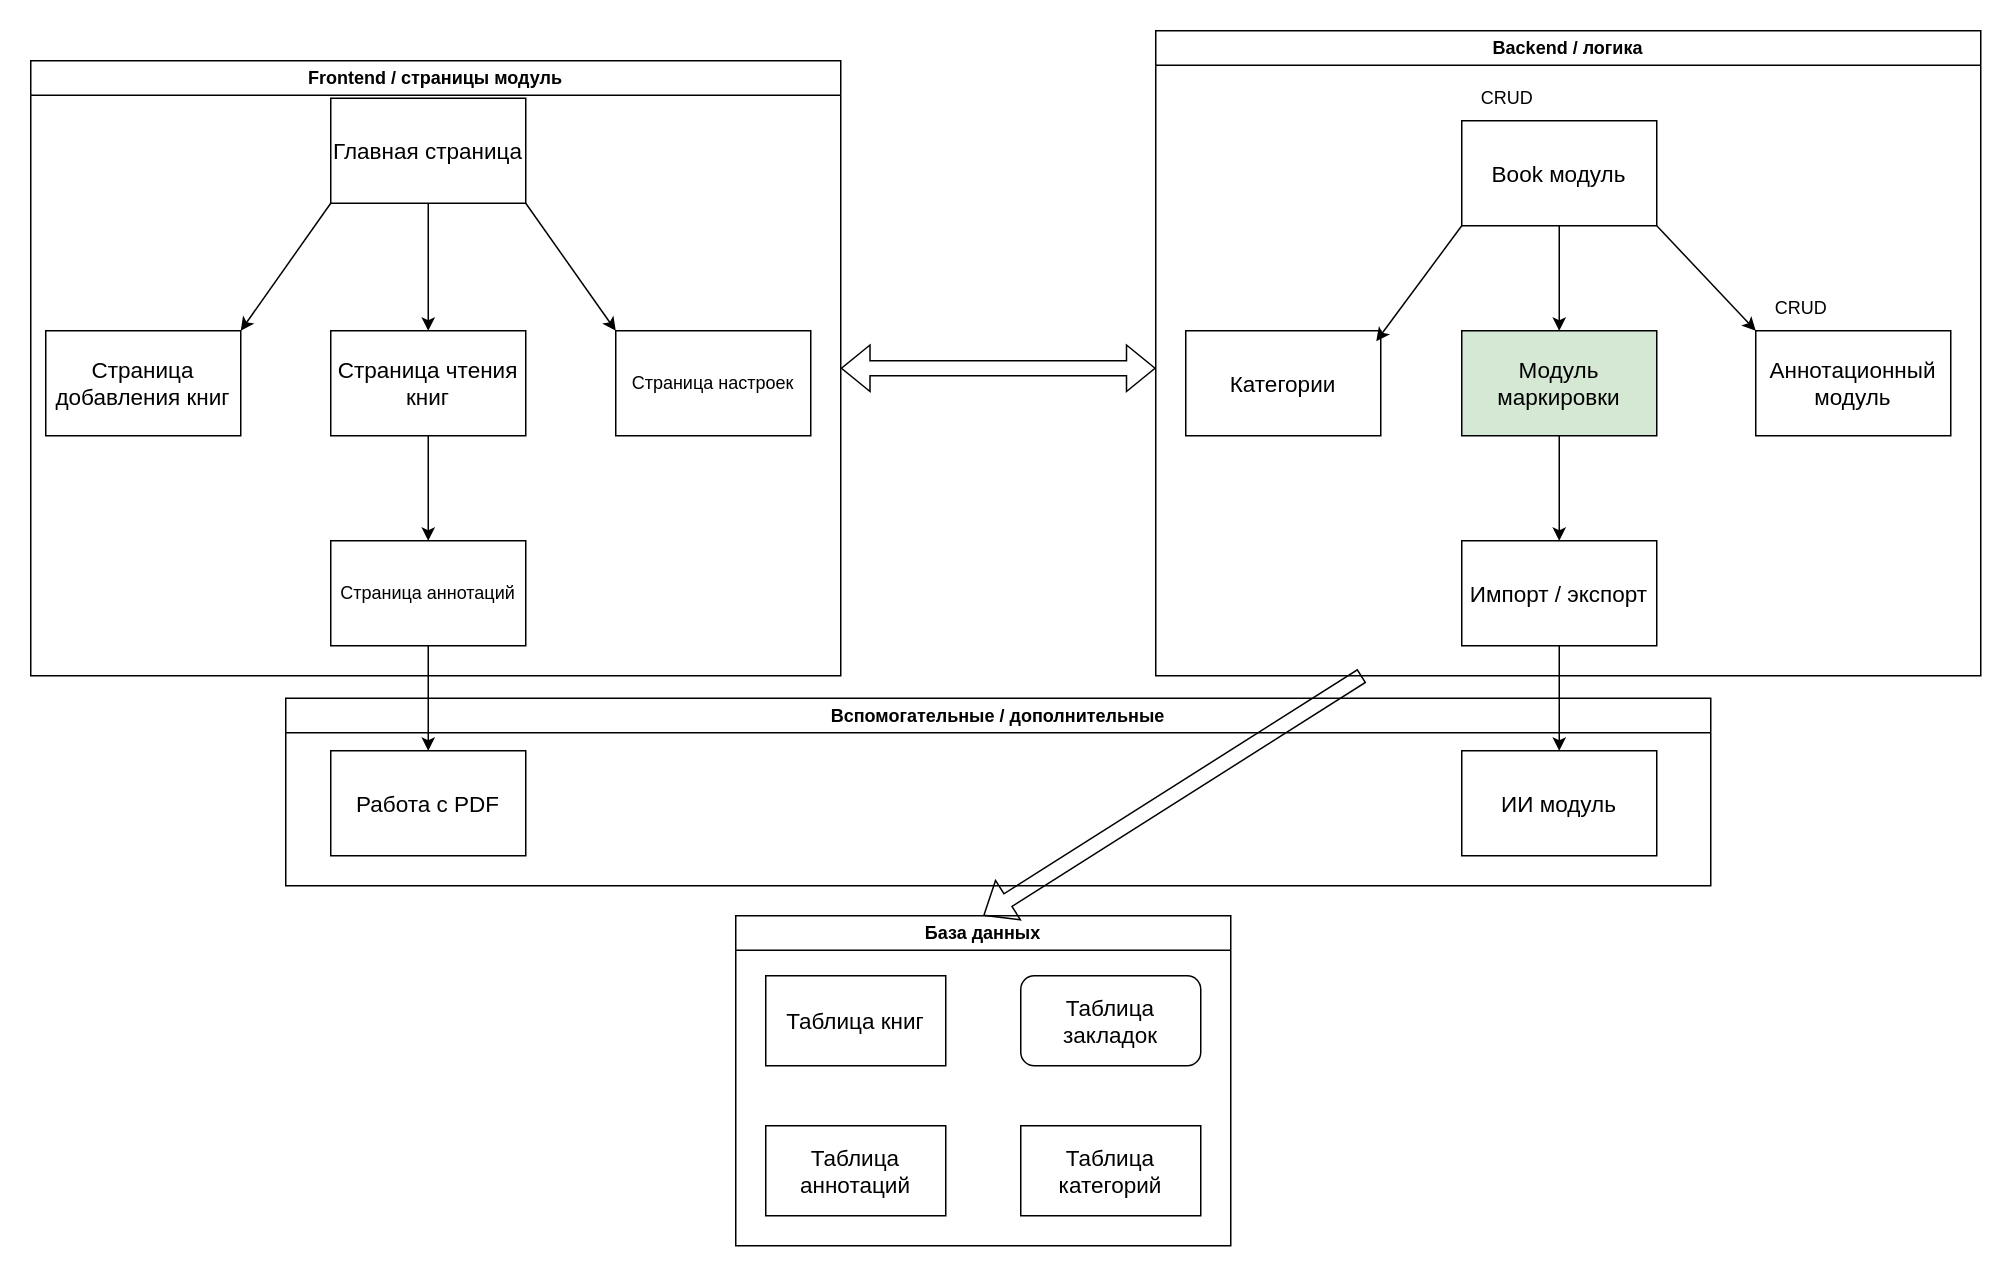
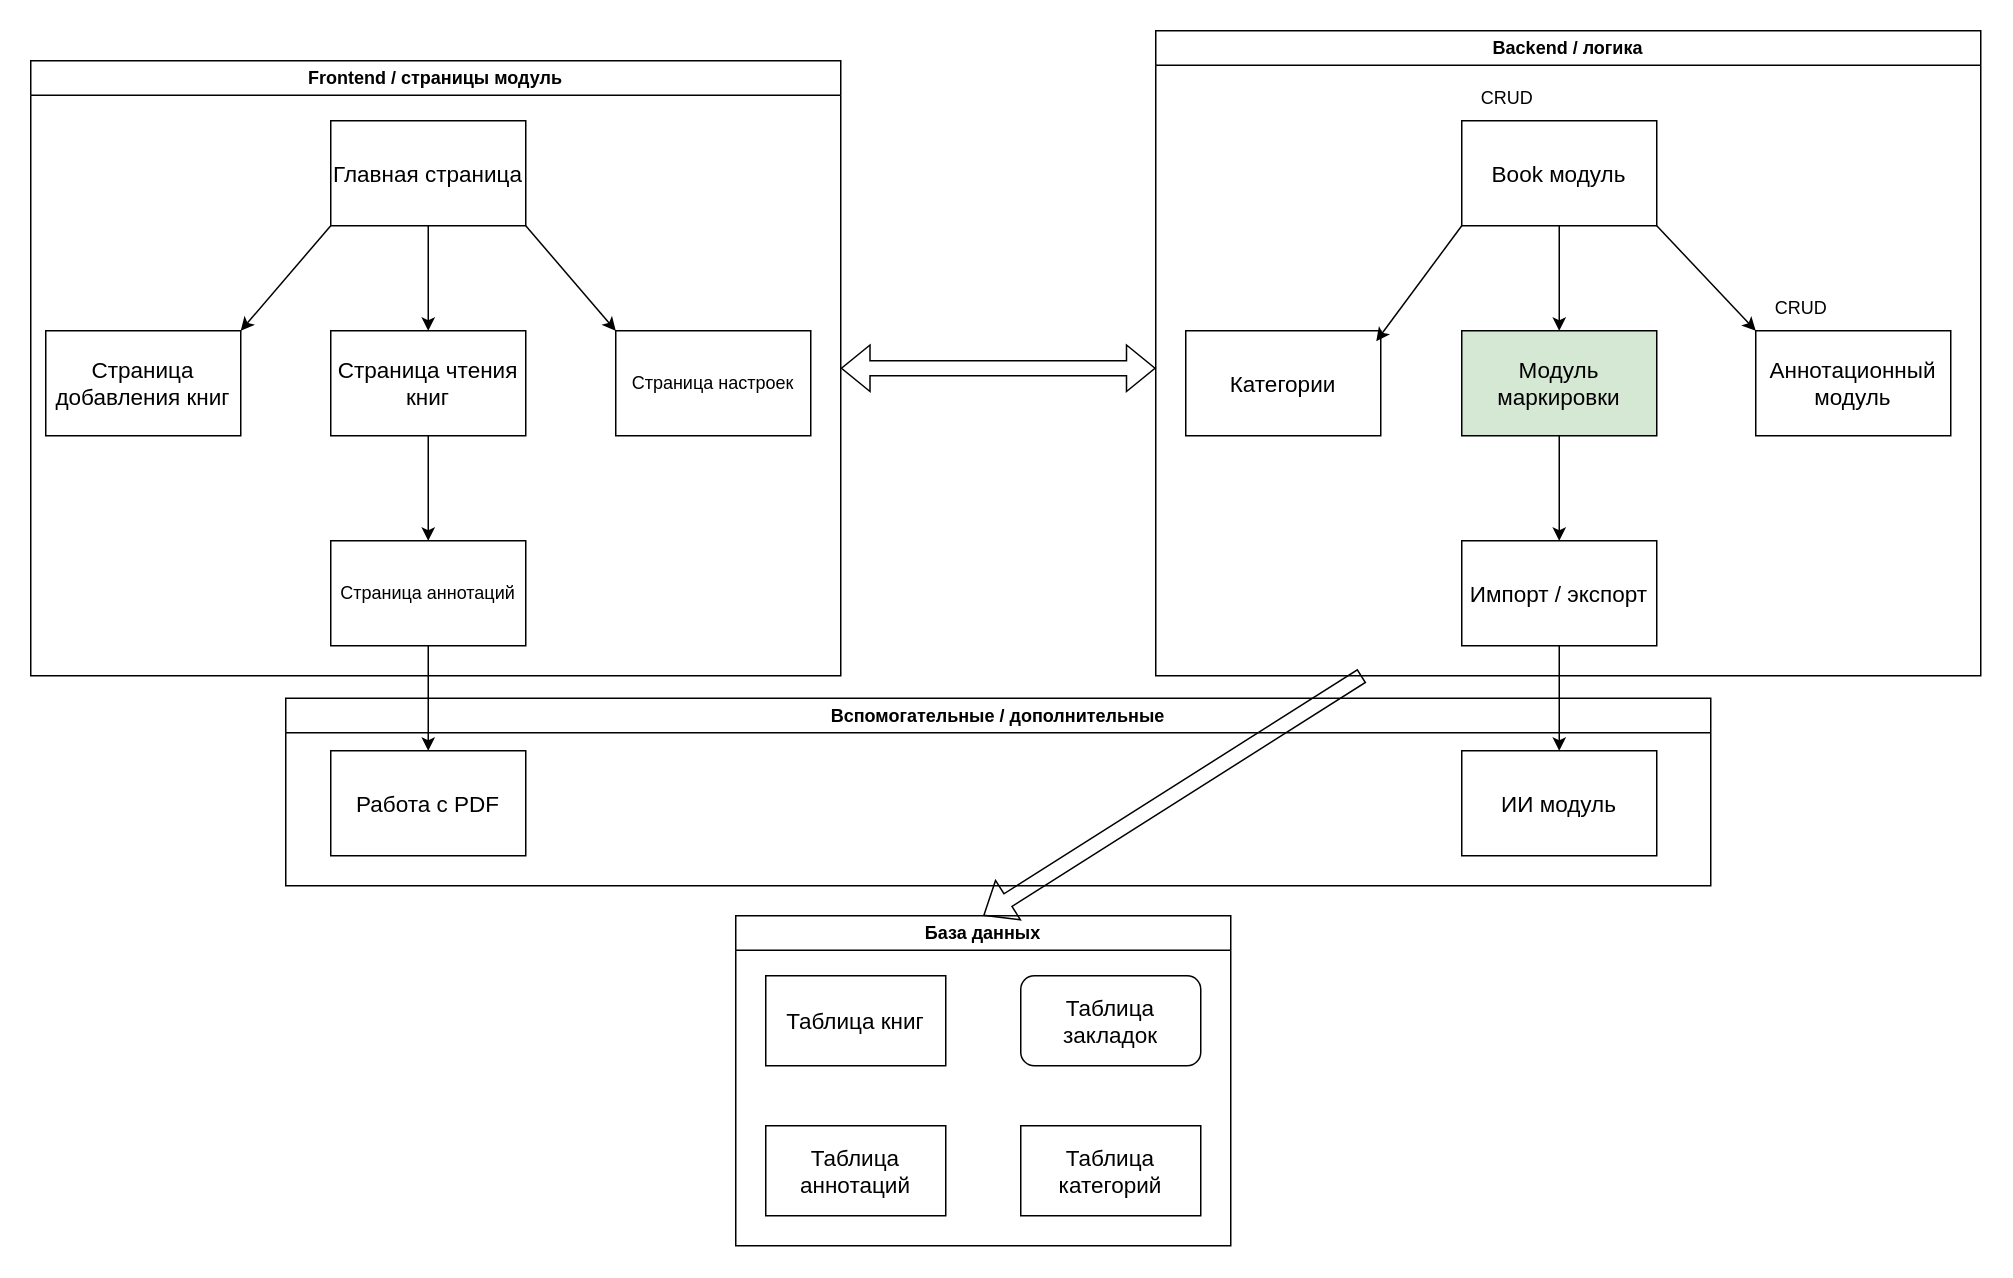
(428, 151) -> (428, 173)
